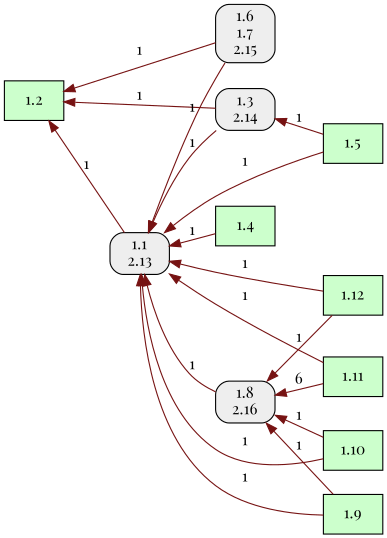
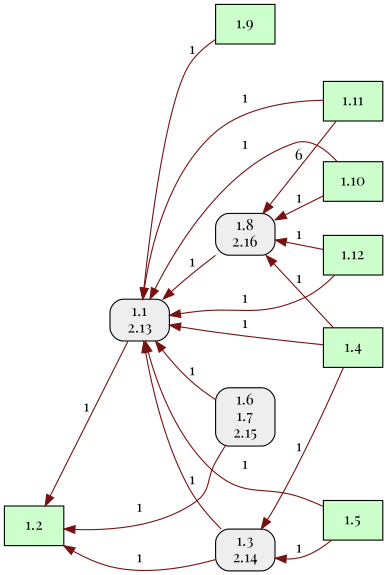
none -> (308, 445)
(309, 469) -> (299, 291)
